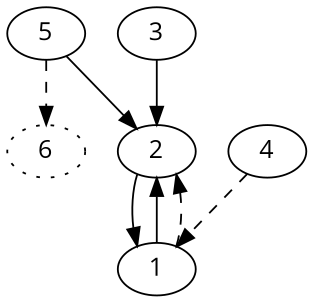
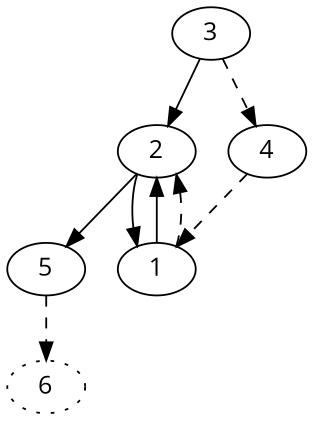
none -> (235, 84)
(95, 86) -> (108, 204)
